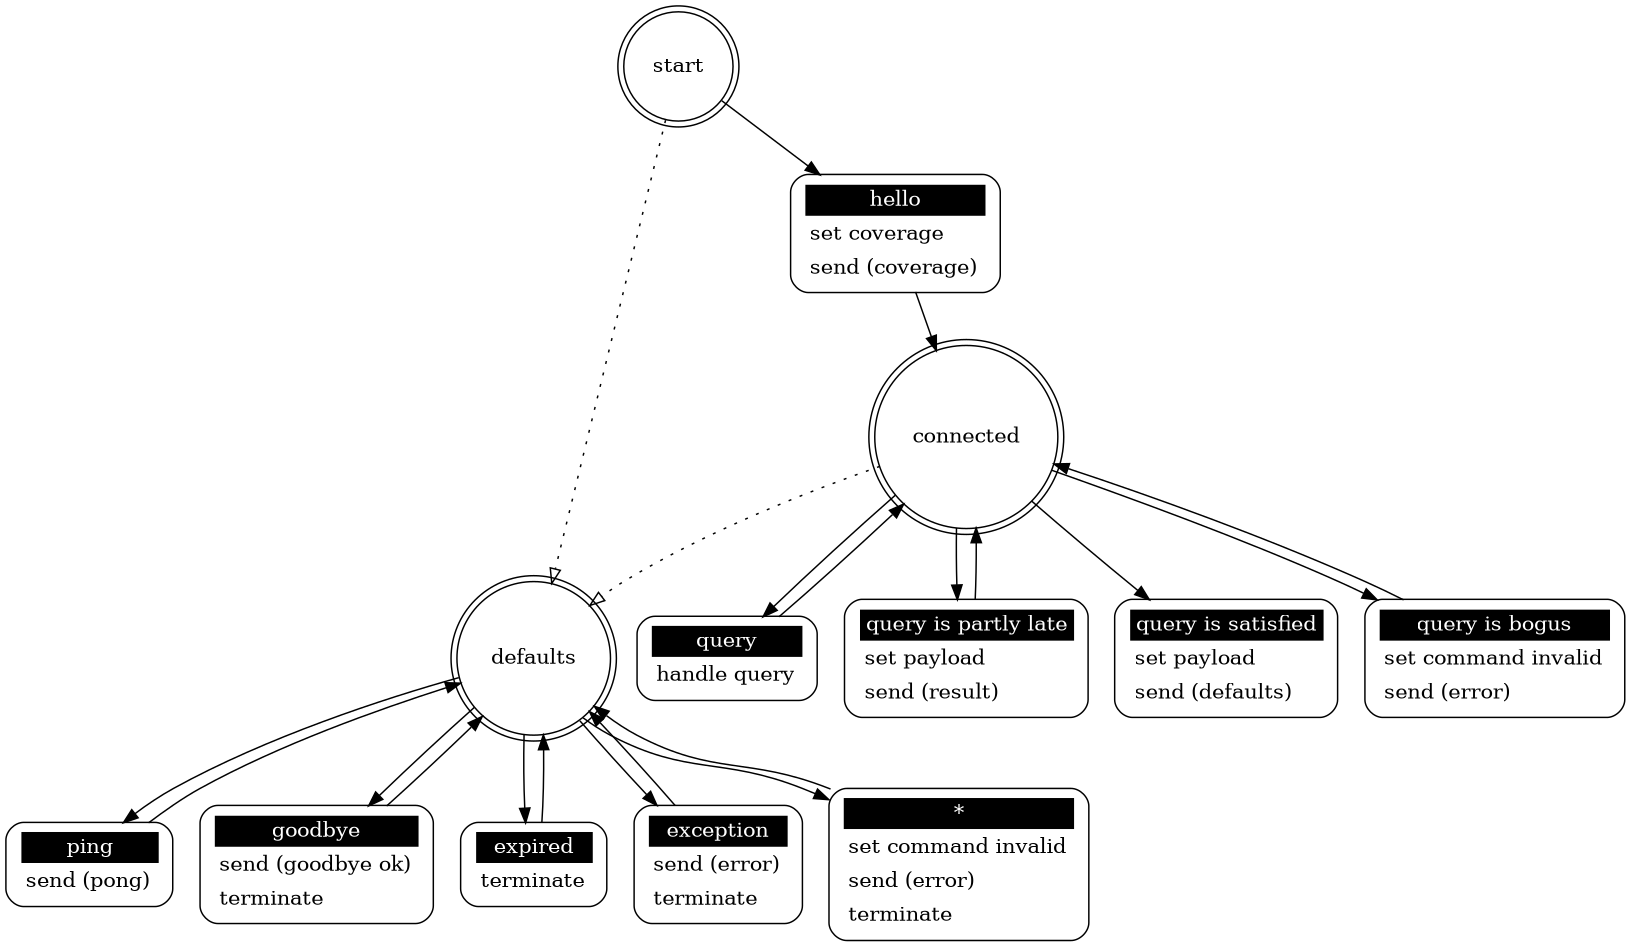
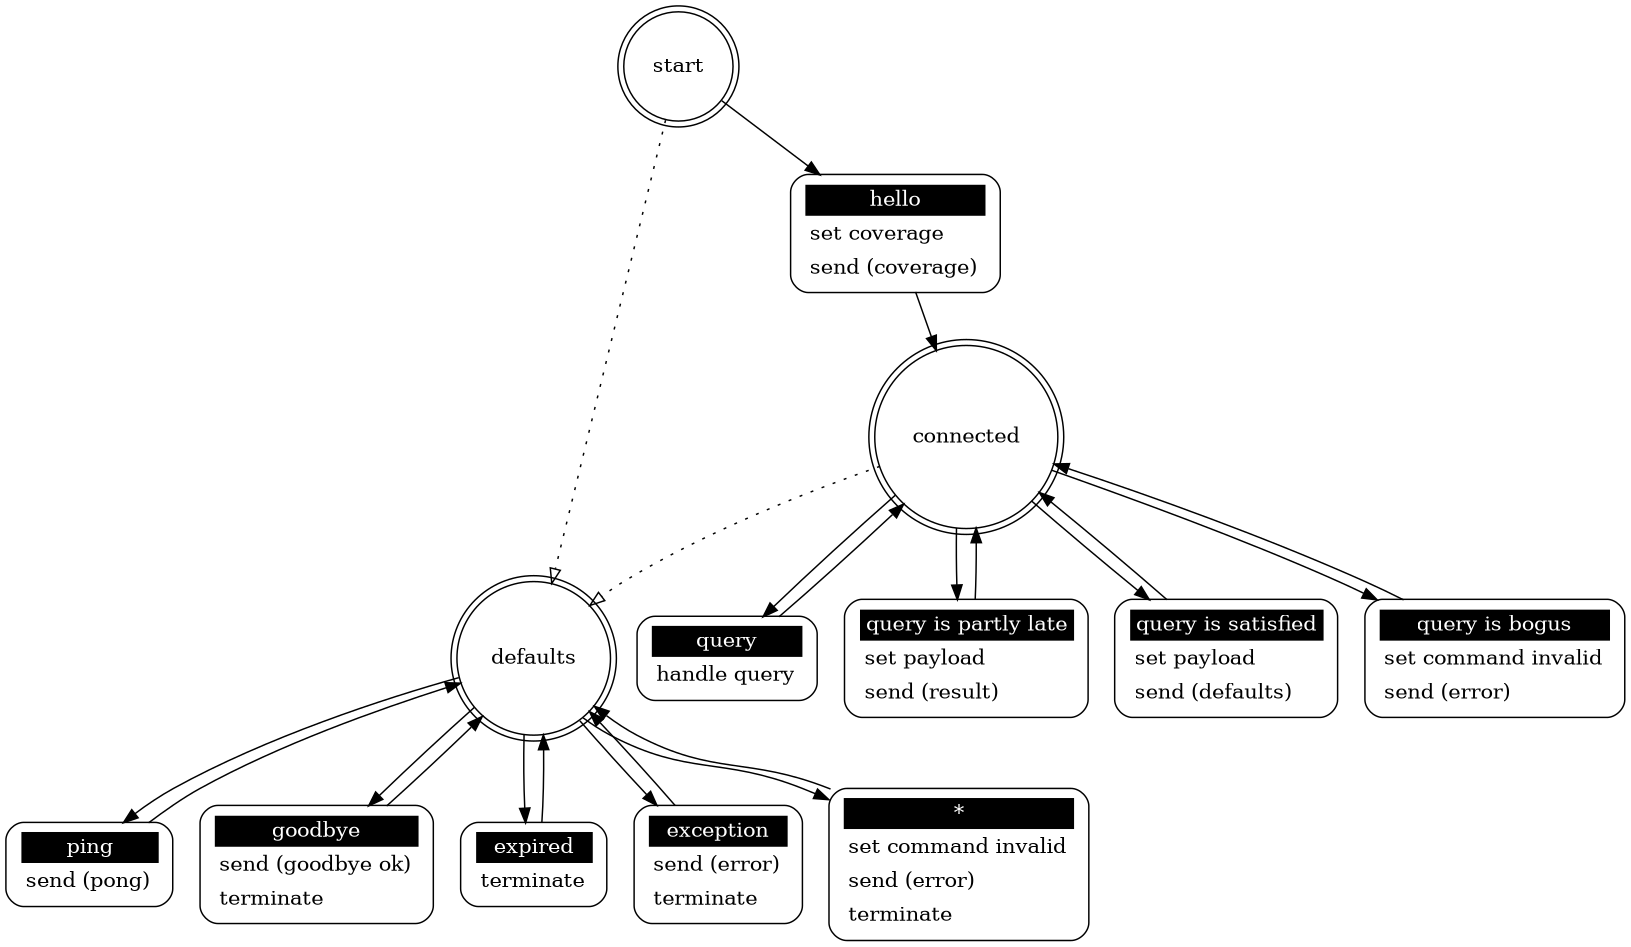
none -> (1109, 550)
